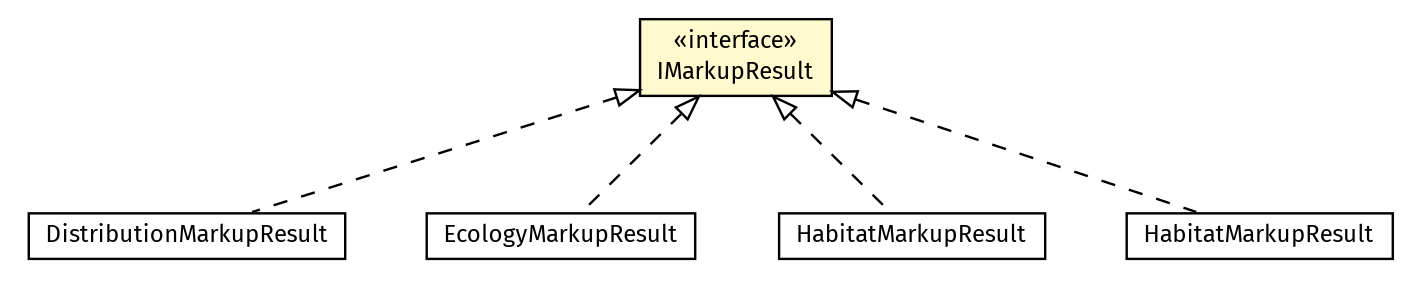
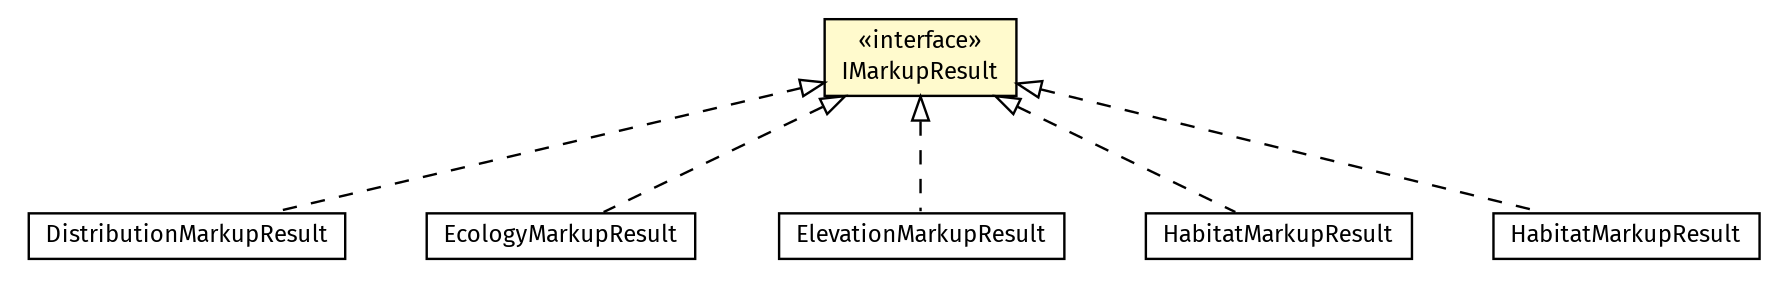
none -> (921, 235)
